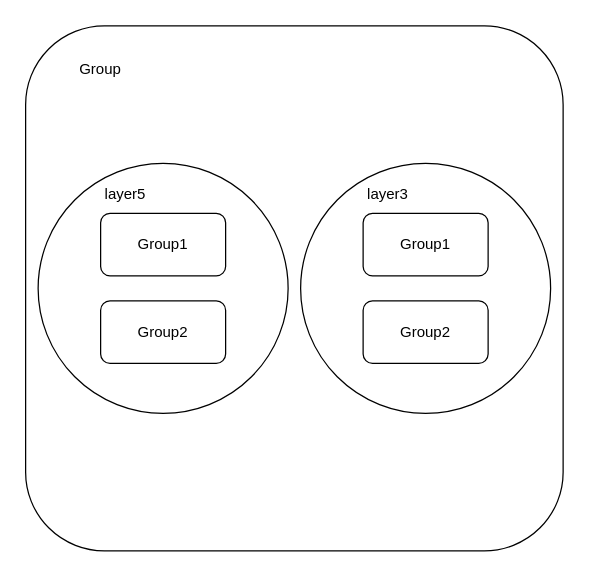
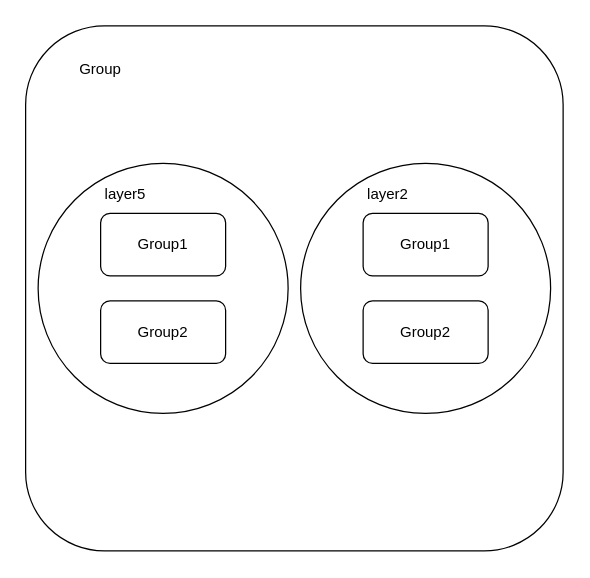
(388, 194) -> (388, 194)
